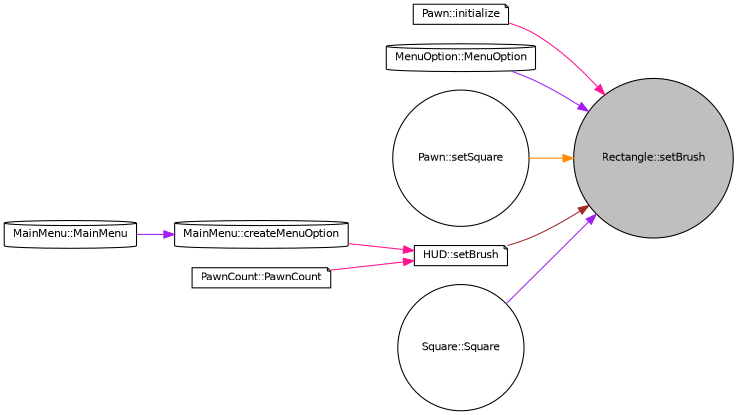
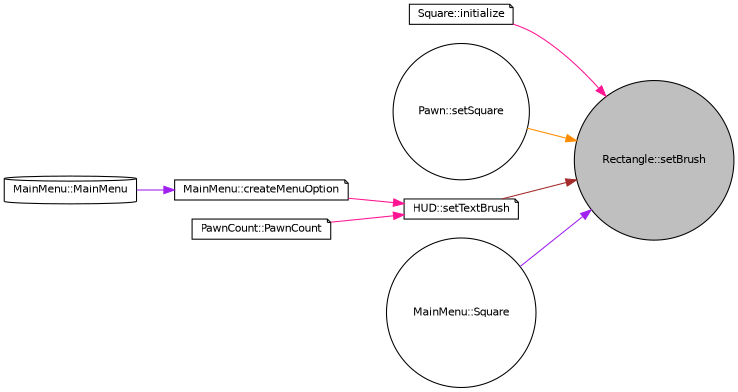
(461, 14) -> (461, 14)
(461, 58) -> none
(261, 234) -> (261, 190)
(461, 256) -> (461, 209)
(461, 348) -> (461, 313)
